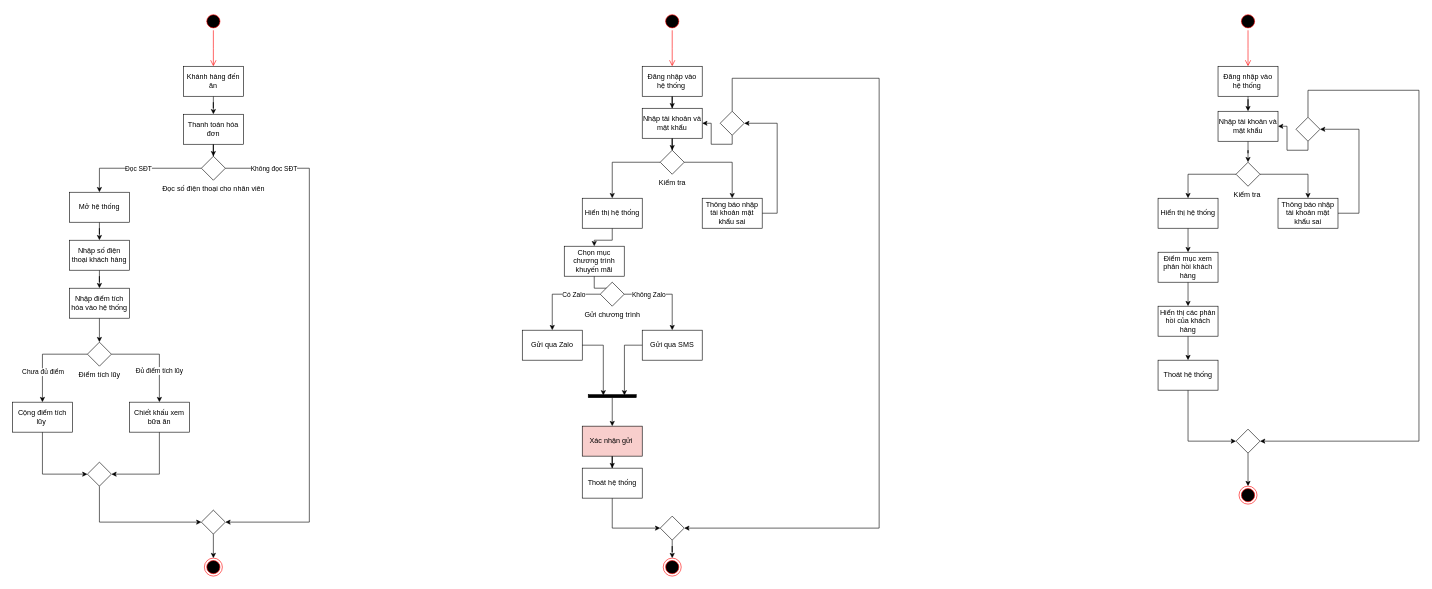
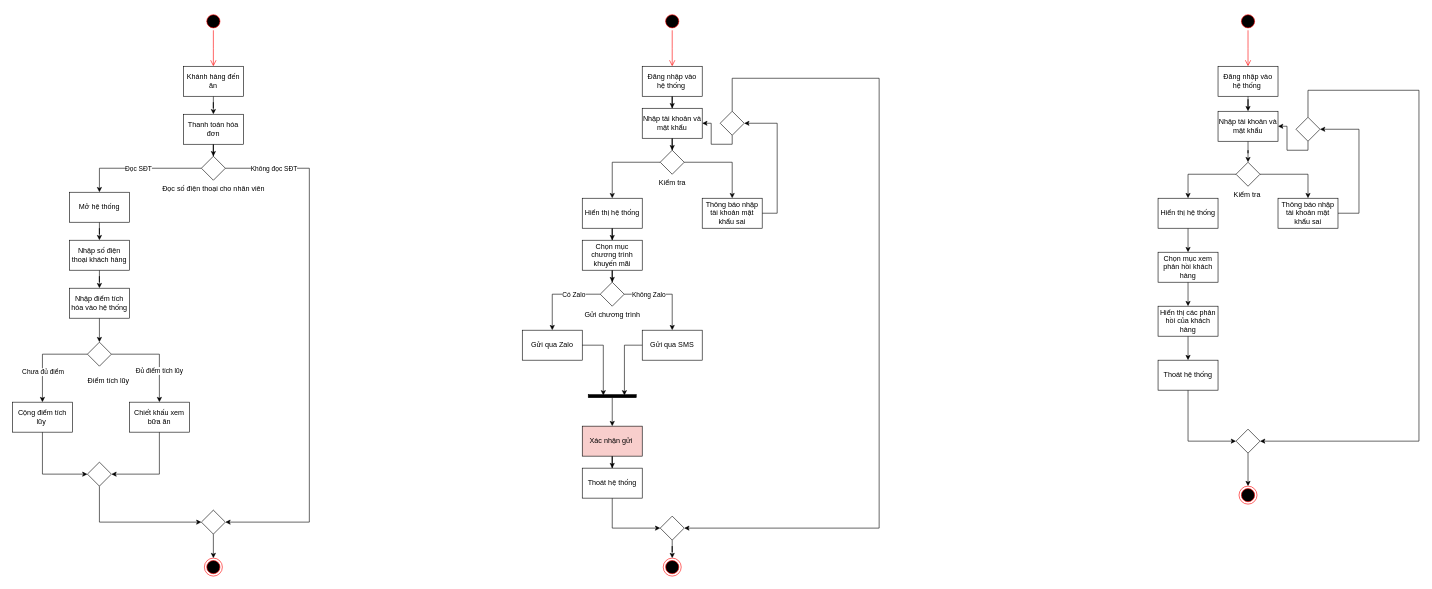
(594, 261) -> (612, 255)
(1188, 267) -> (1188, 267)
(99, 375) -> (108, 381)
